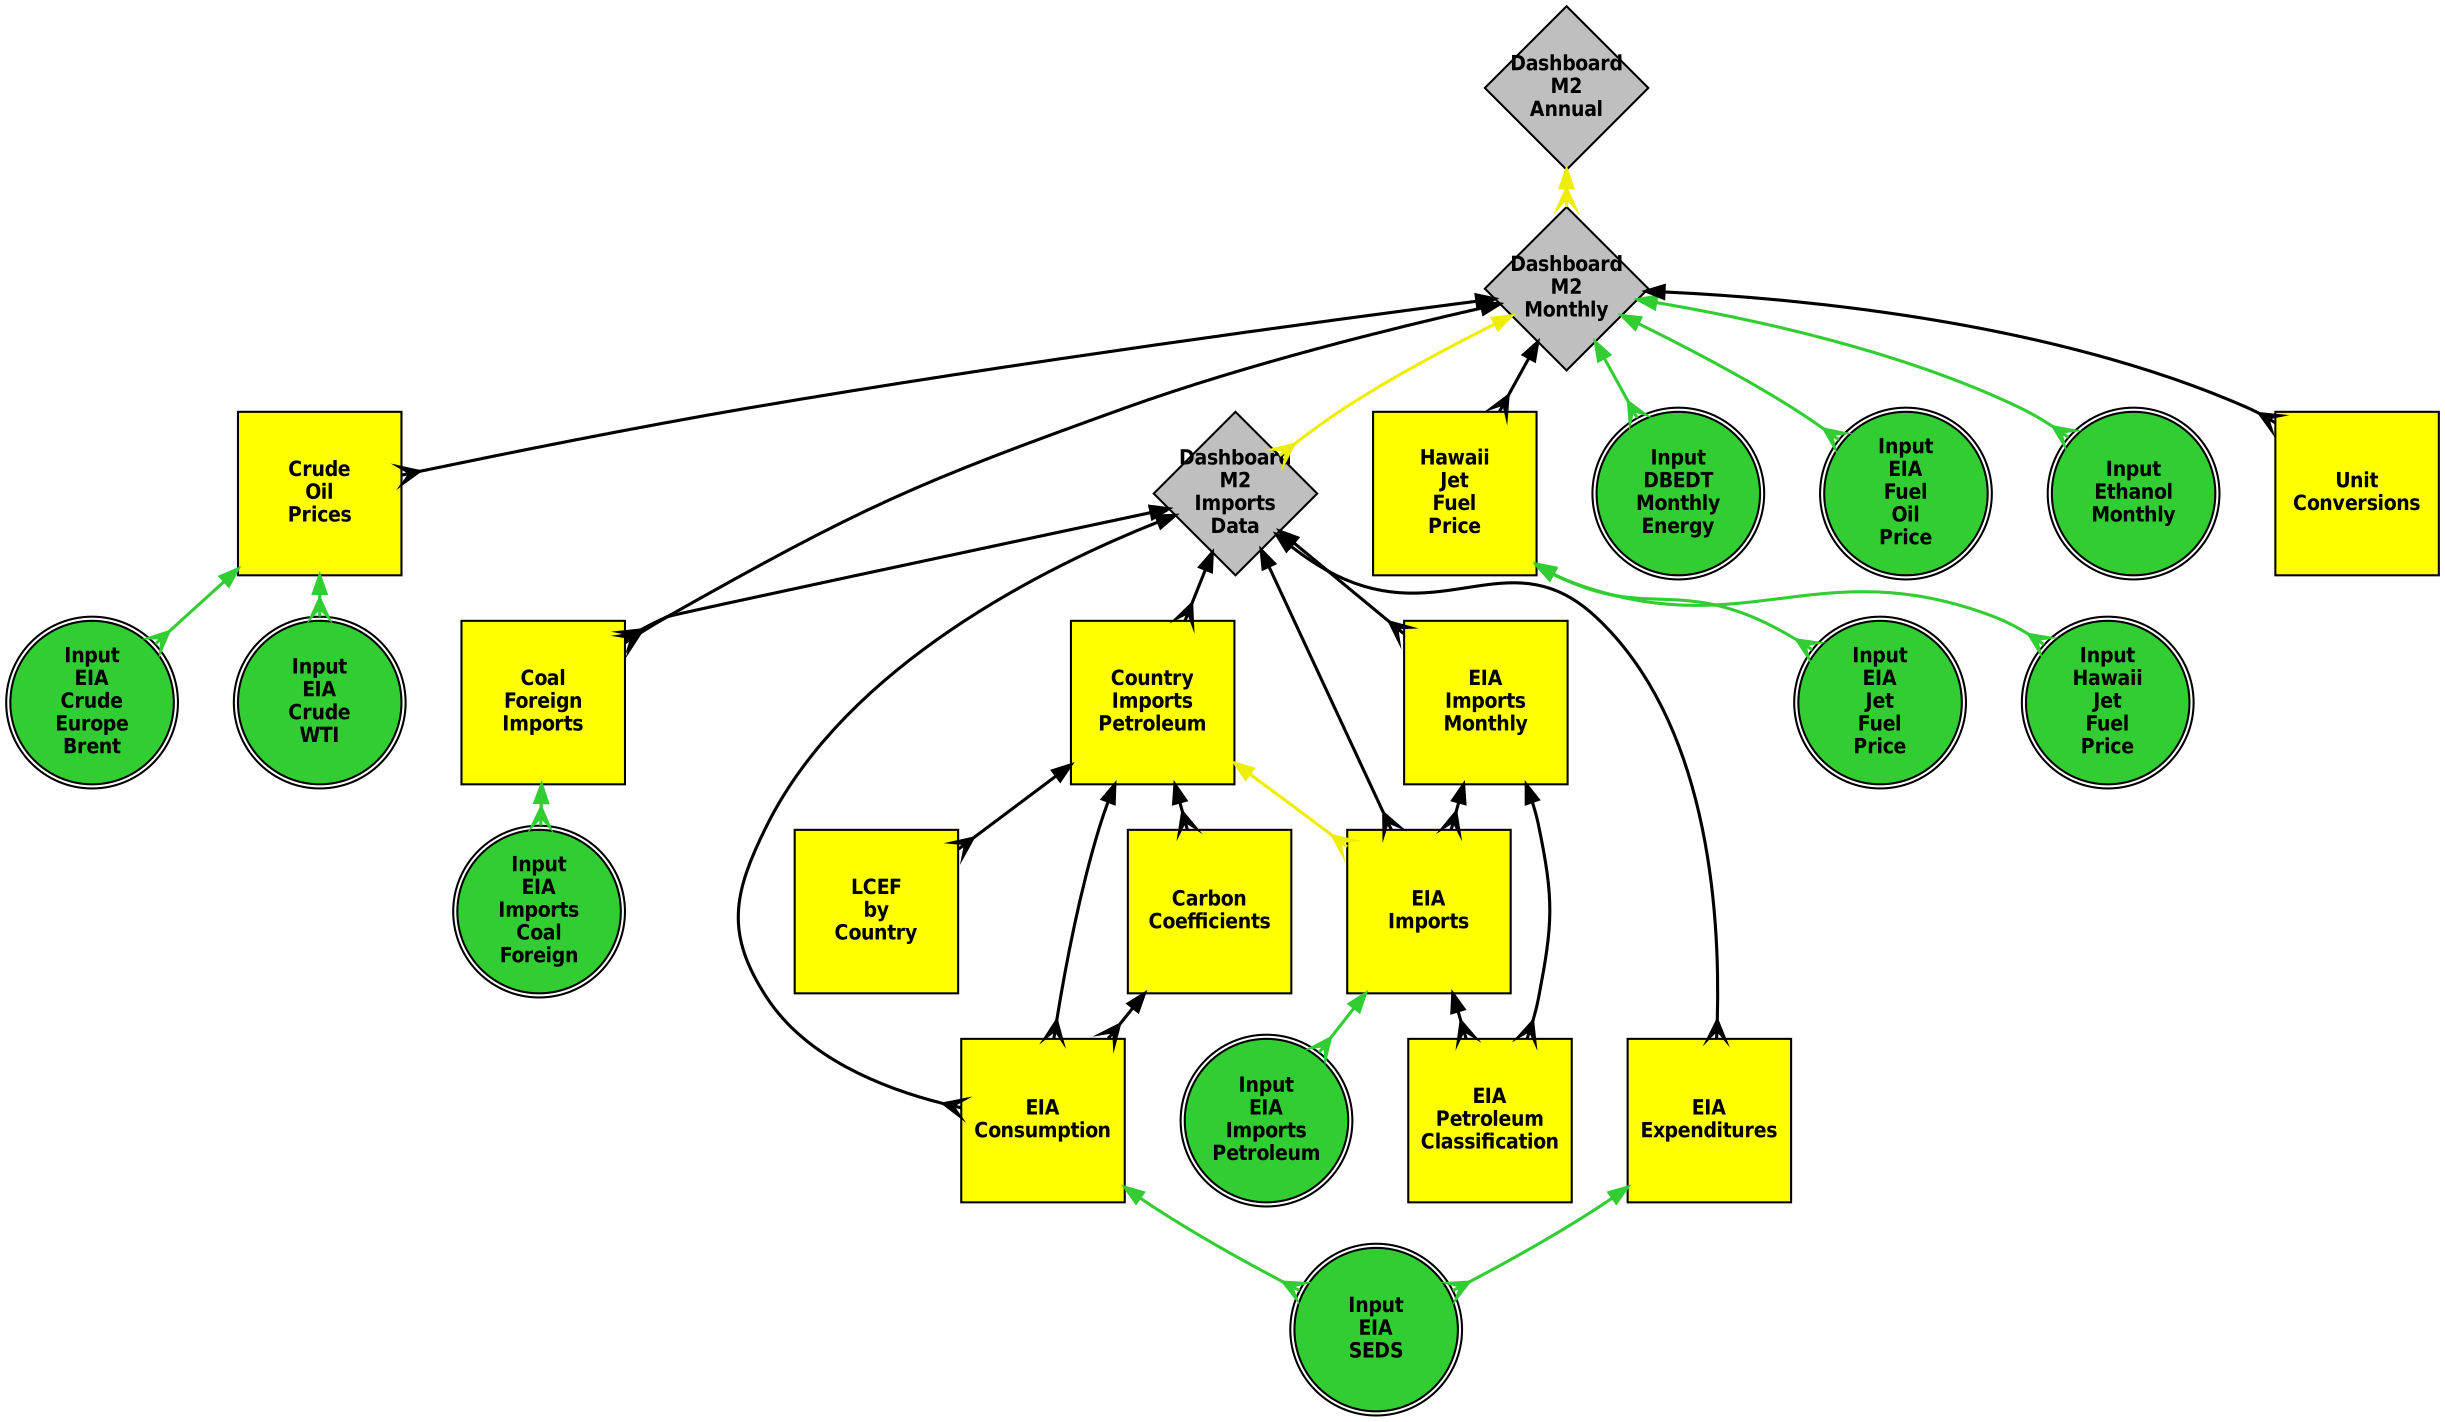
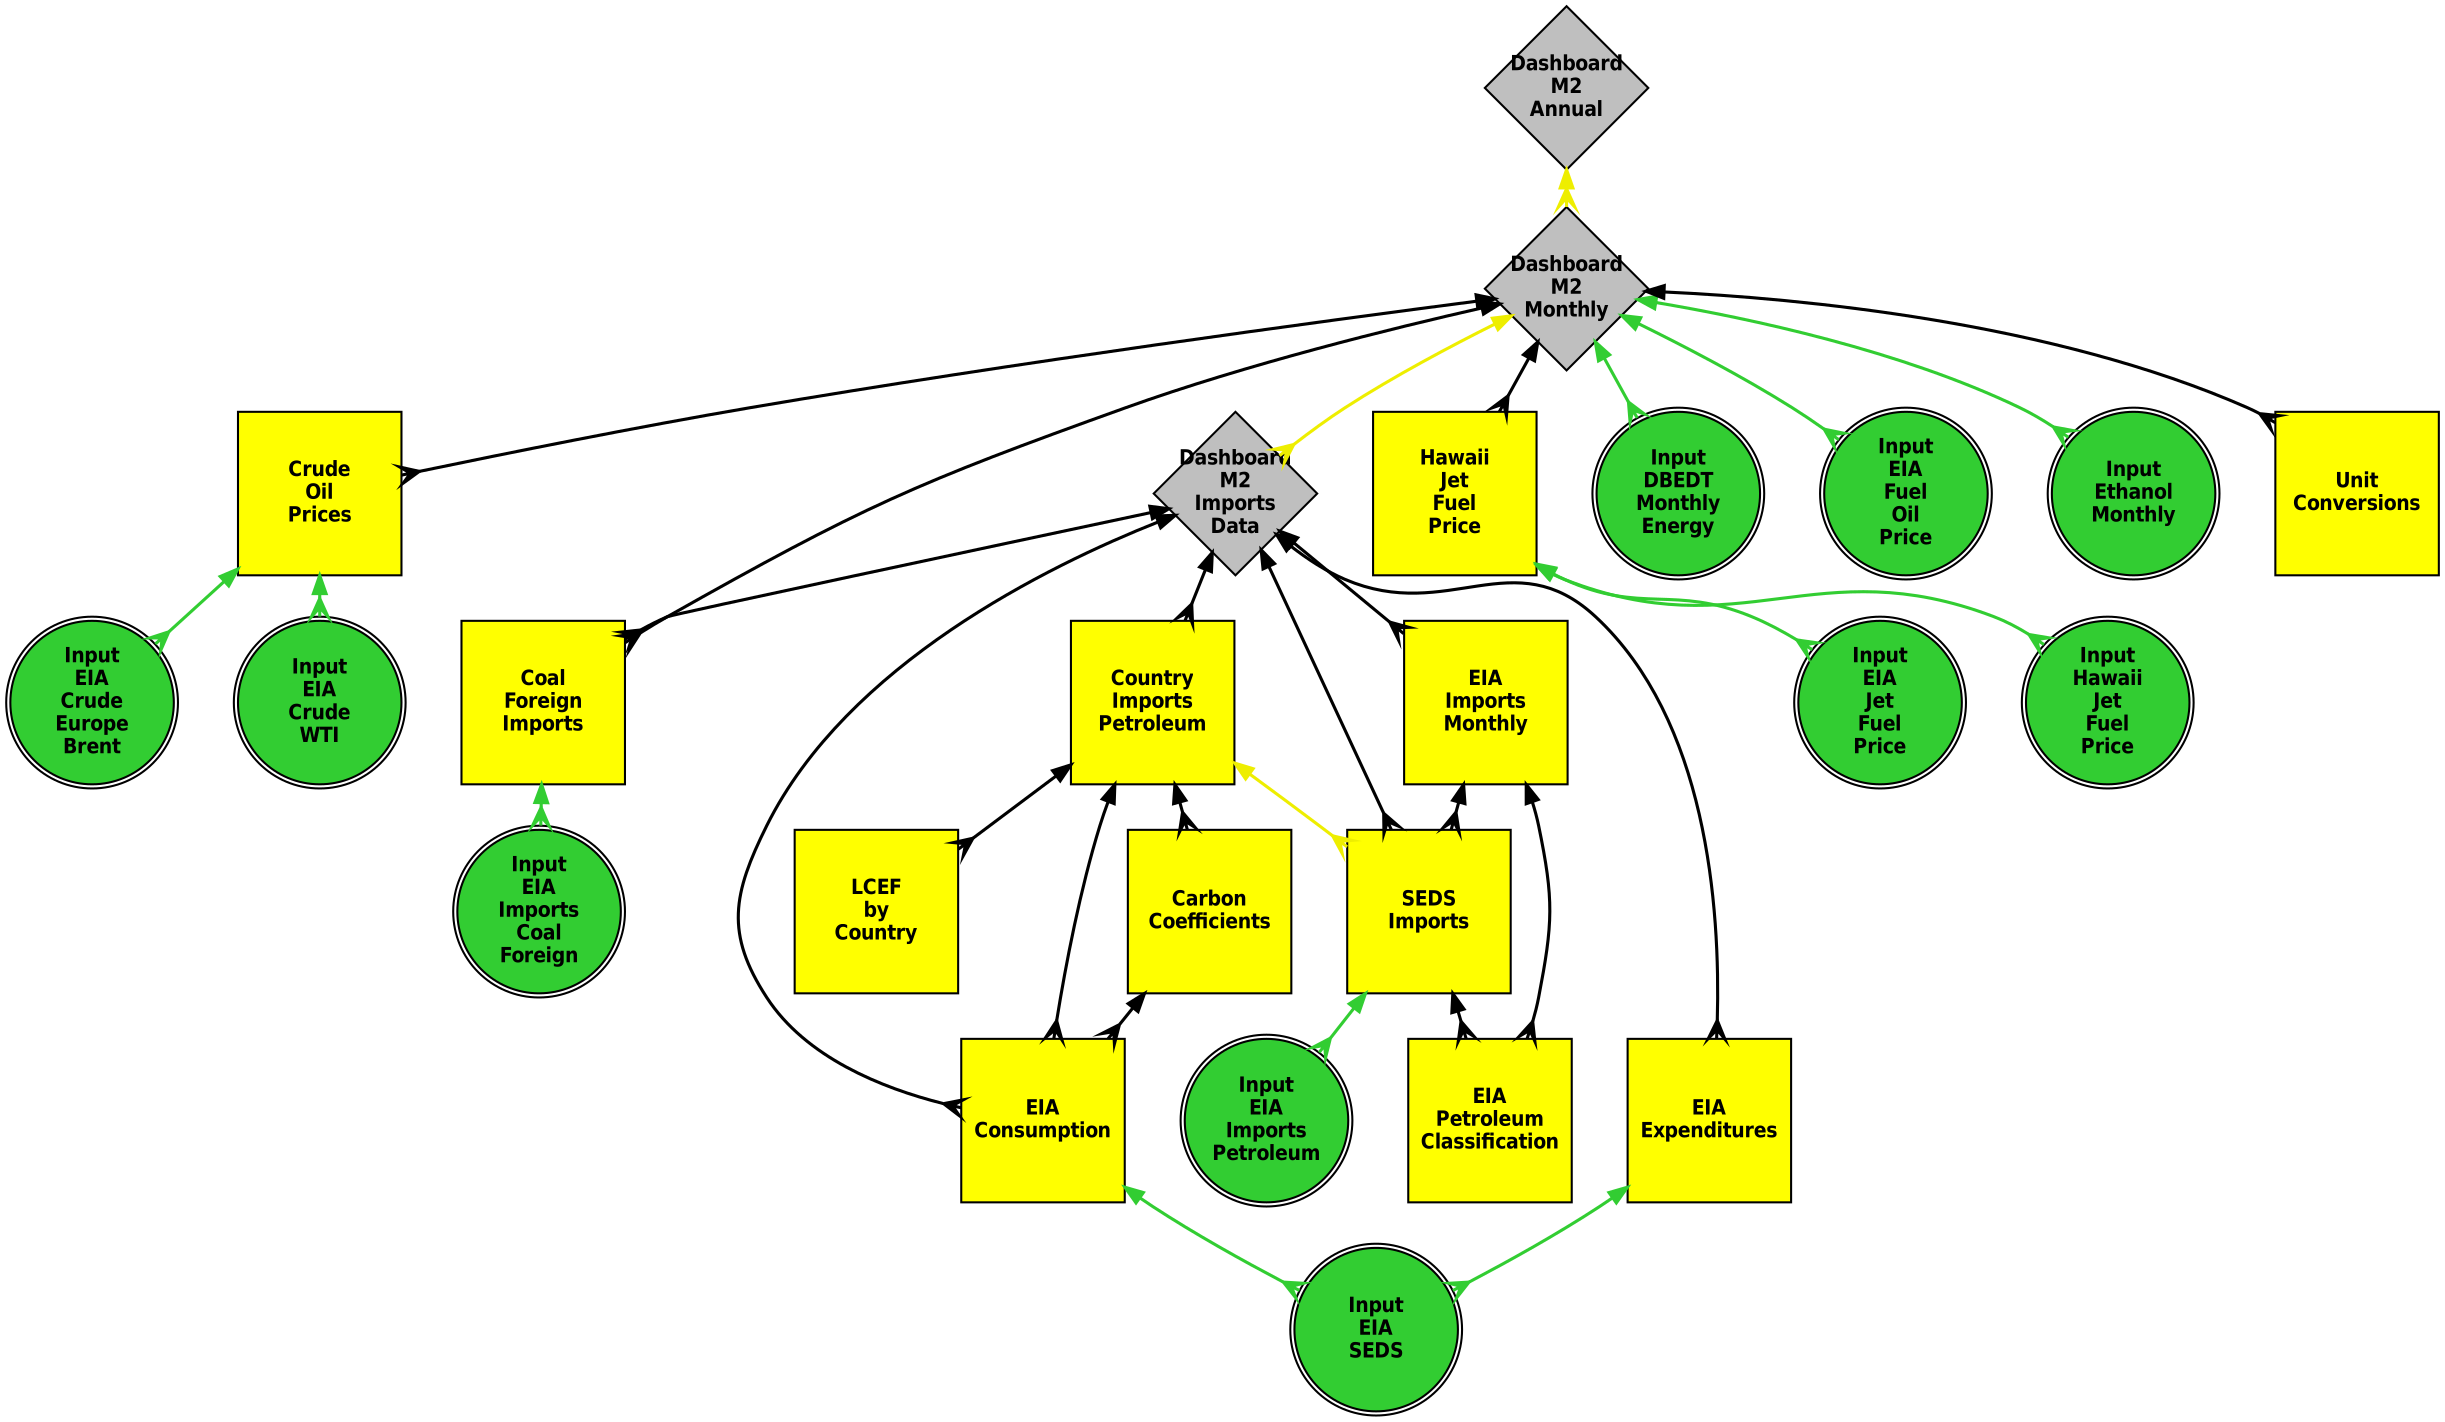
(1429, 912) -> (1429, 912)
